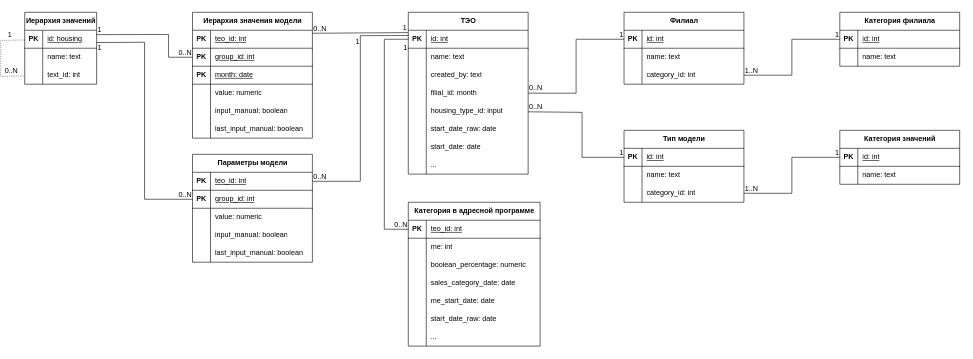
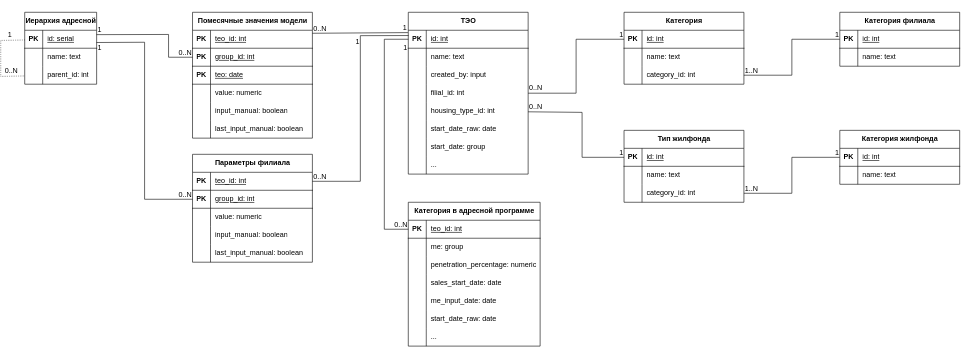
(61, 21) -> (61, 21)
(253, 21) -> (253, 21)
(685, 21) -> (685, 21)
(66, 39) -> (63, 39)
(68, 75) -> (72, 75)
(235, 75) -> (231, 75)
(461, 75) -> (463, 75)
(457, 93) -> (452, 93)
(471, 111) -> (467, 111)
(685, 140) -> (685, 140)
(901, 140) -> (901, 140)
(461, 147) -> (464, 147)
(253, 164) -> (253, 164)
(442, 248) -> (447, 248)
(482, 266) -> (486, 266)
(479, 284) -> (473, 284)
(468, 302) -> (467, 302)
